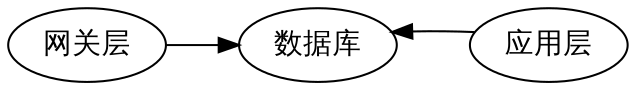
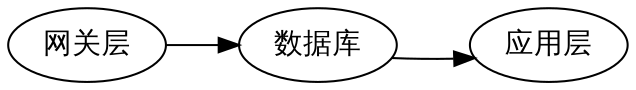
(444, 31) -> (423, 59)
